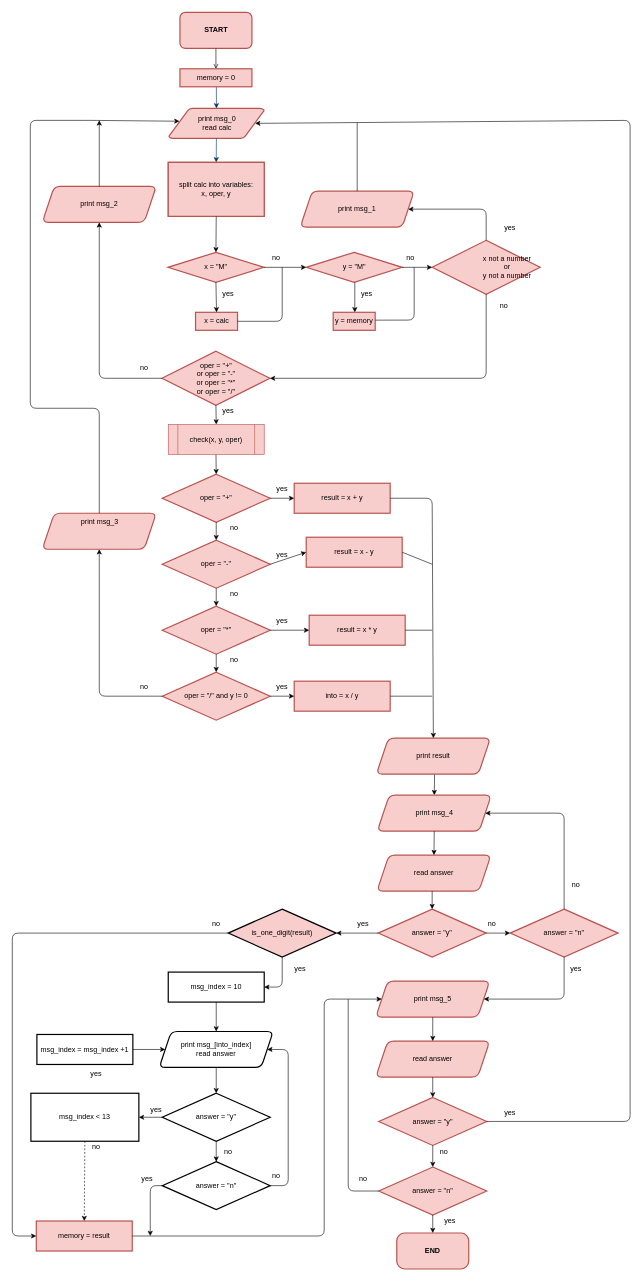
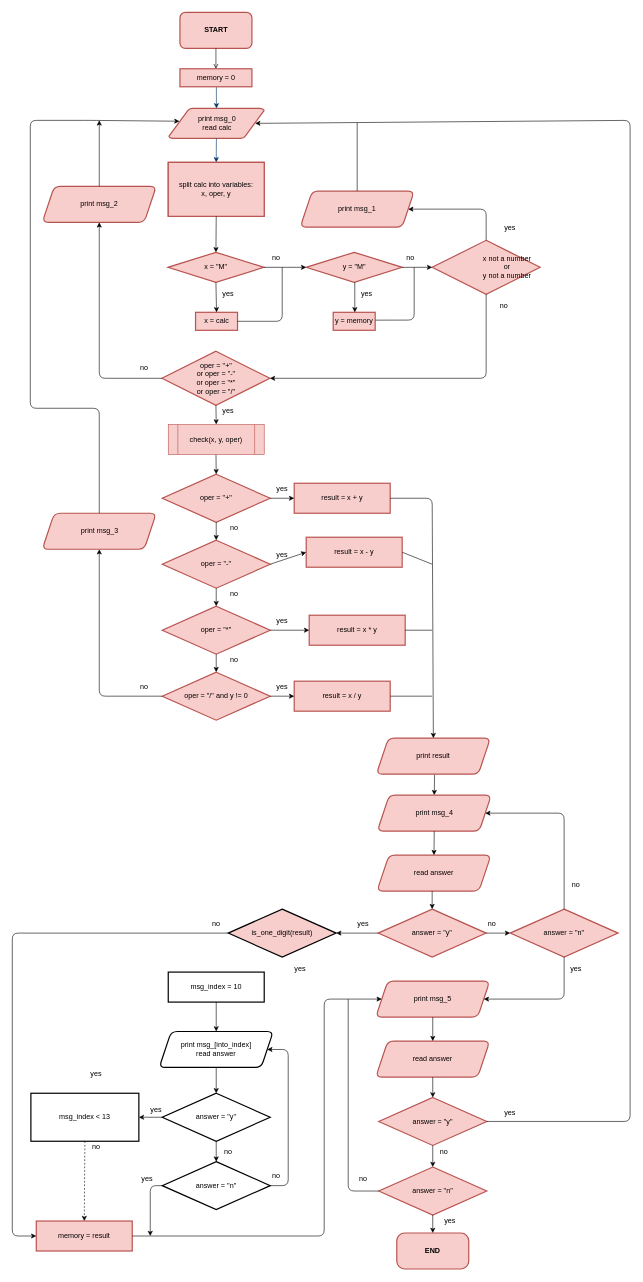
(100, 522) -> (100, 531)
(342, 696) -> (342, 696)
(281, 985) -> none
(85, 1050) -> none
(147, 1050) -> none
